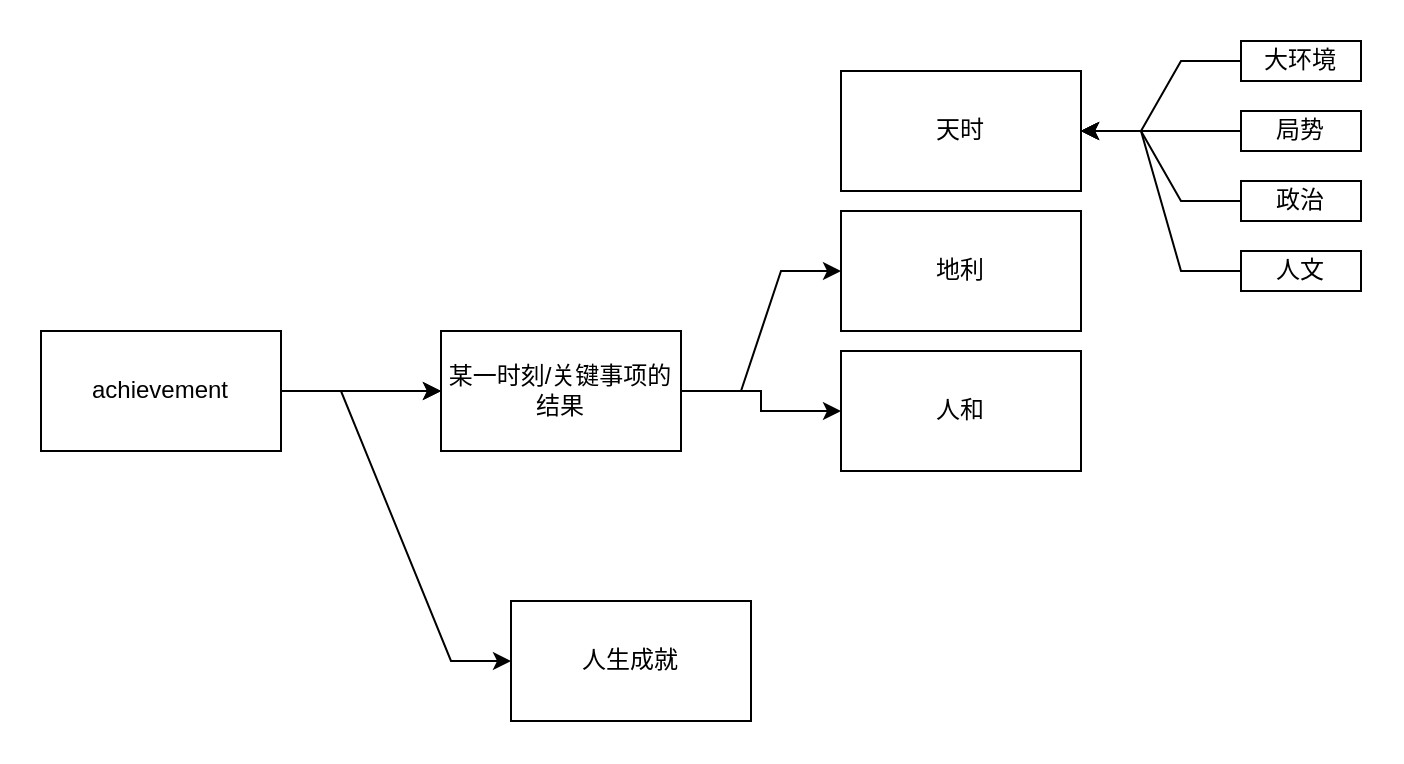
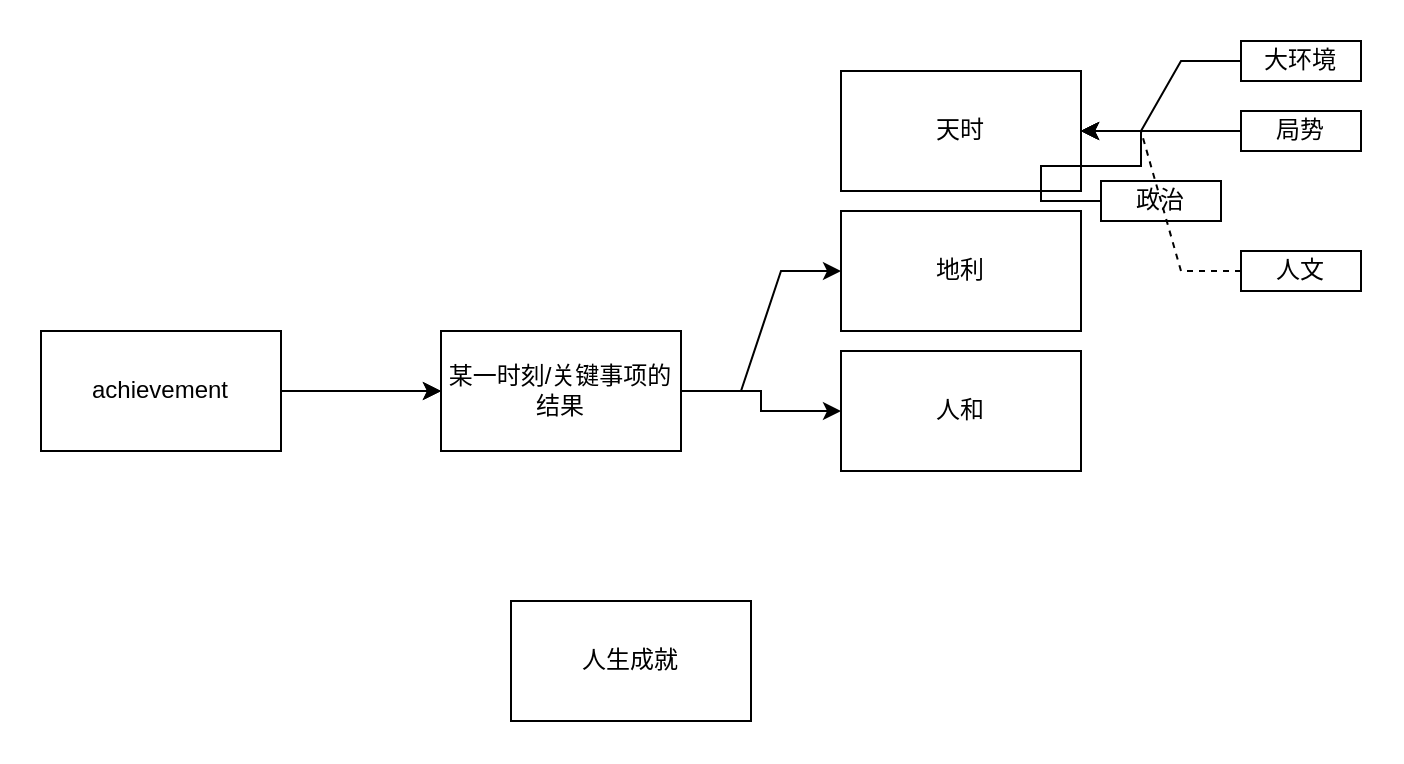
(1301, 201) -> (1161, 201)
(1171, 235) -> (1171, 235)
(406, 550) -> none
